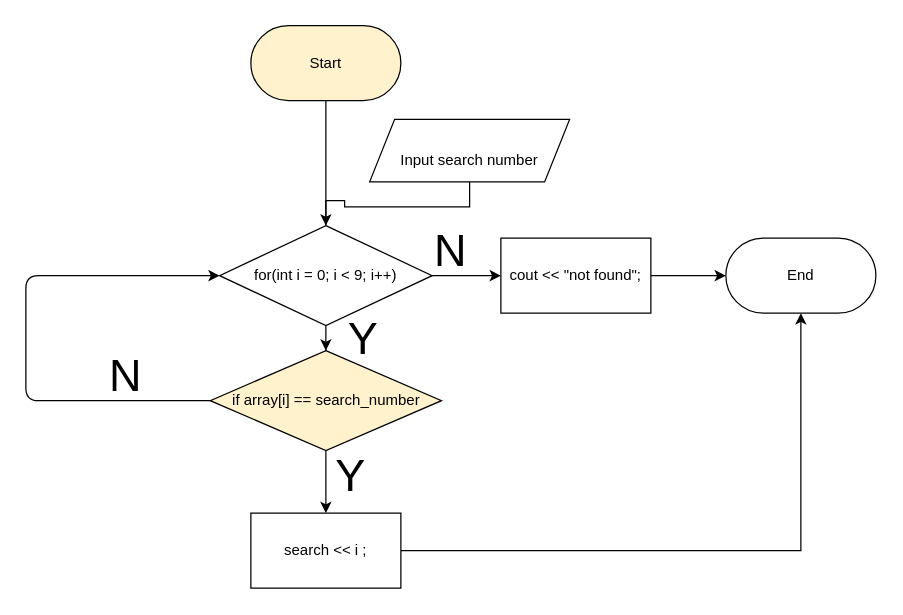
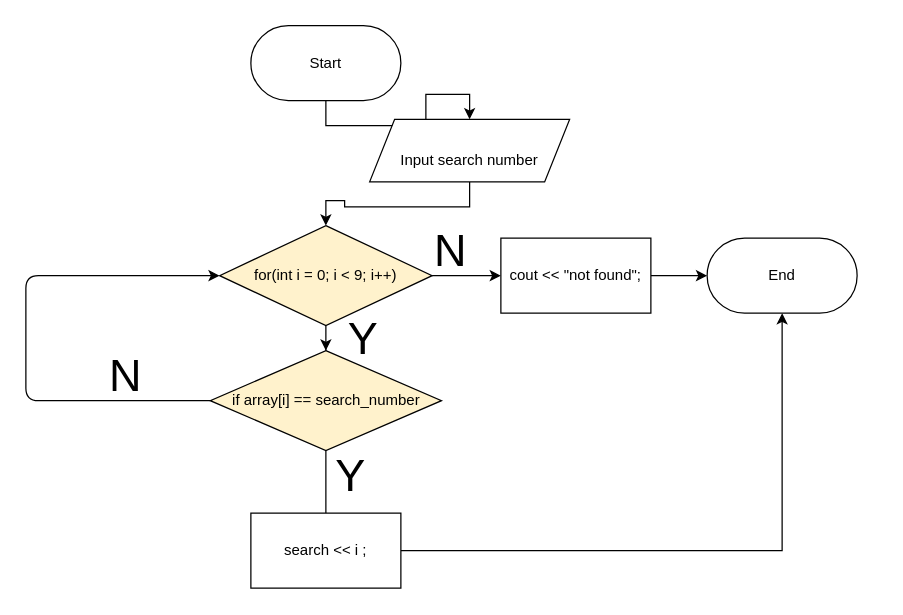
(326, 63) -> (326, 63)
(326, 160) -> (443, 94)
(326, 224) -> (328, 201)
(326, 276) -> (326, 276)
(801, 276) -> (782, 276)
(326, 503) -> (326, 506)
